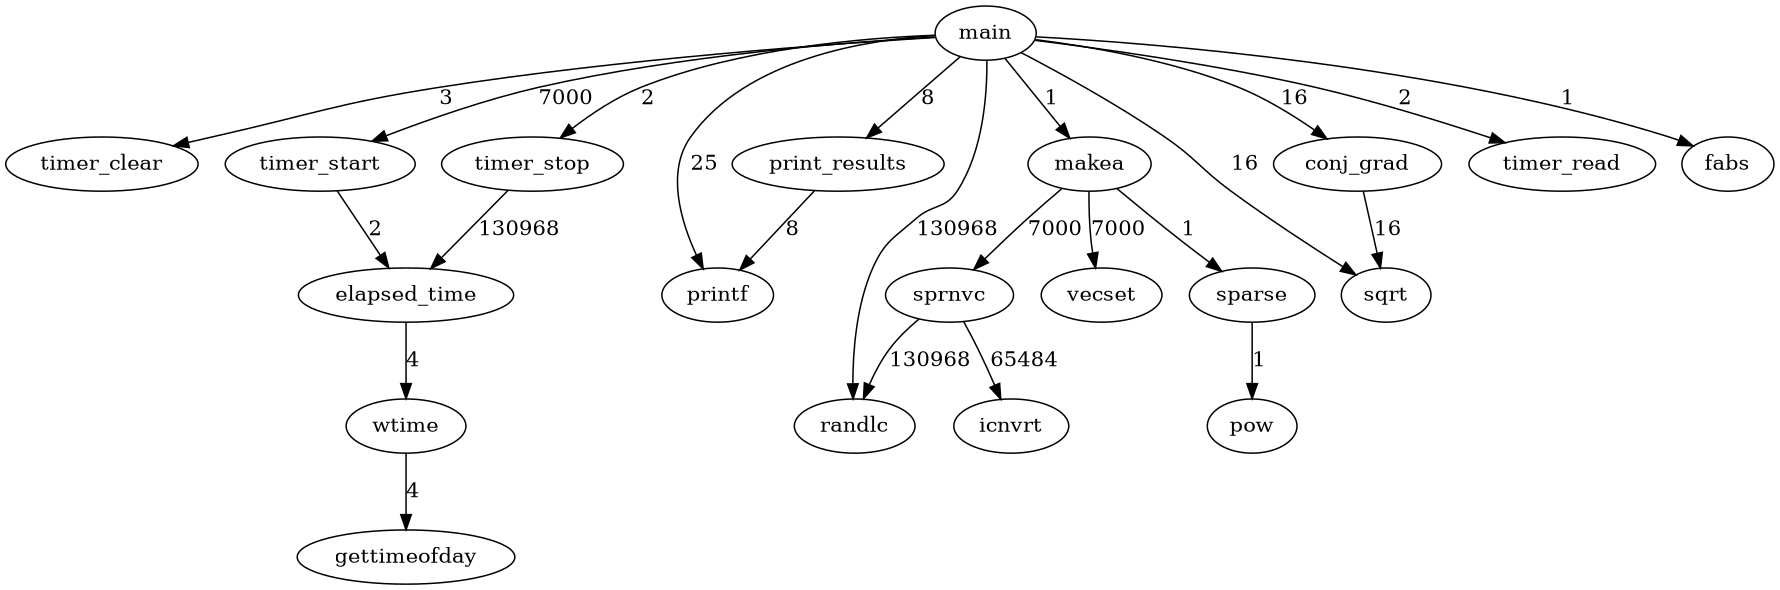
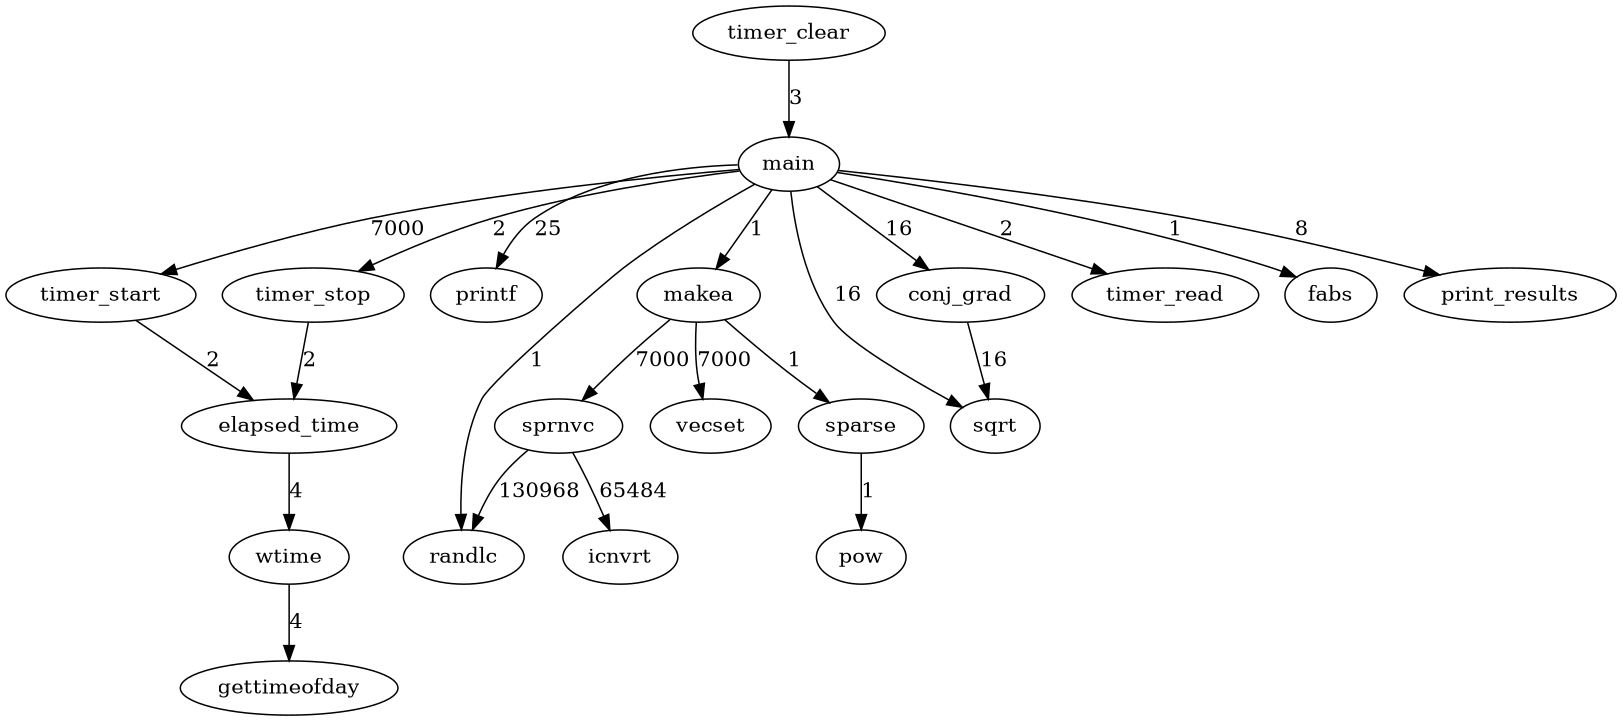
(559, 71) -> (789, 91)
(782, 225) -> none
(520, 230) -> (310, 361)
(958, 230) -> (538, 361)
